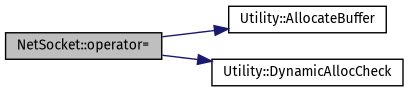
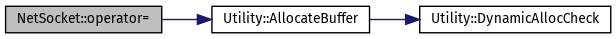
(180, 57) -> (388, 20)
